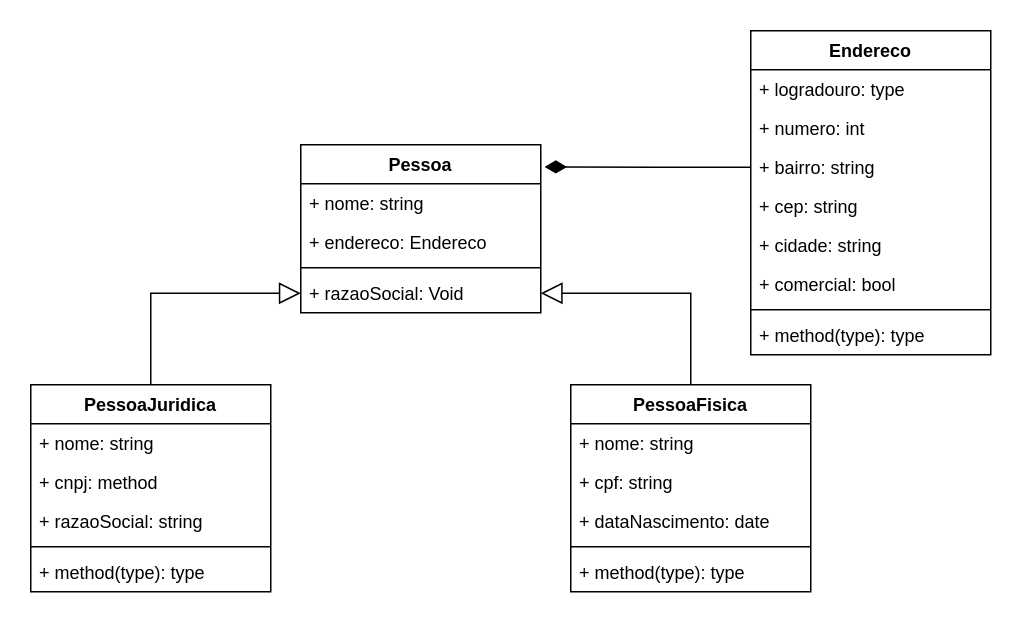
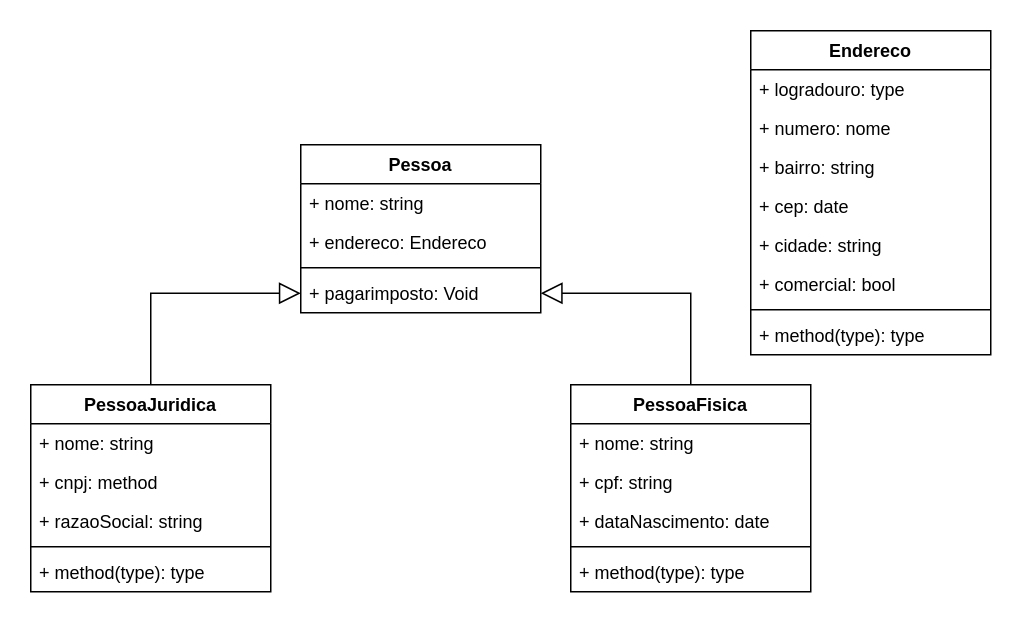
(815, 129) -> (823, 129)
(657, 167) -> none
(815, 207) -> (807, 207)
(391, 294) -> (398, 294)
